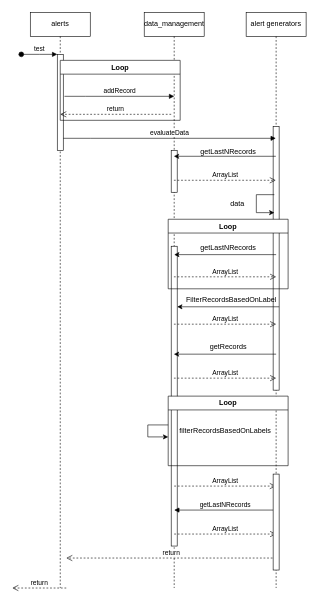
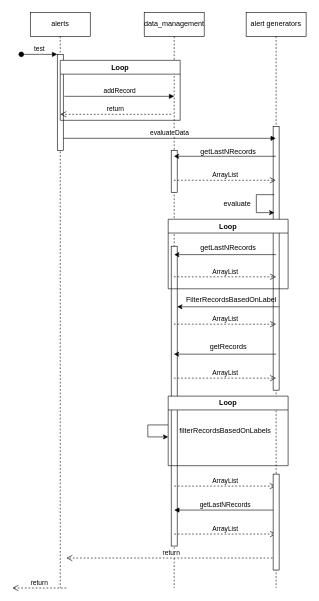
(238, 204) -> (238, 204)
